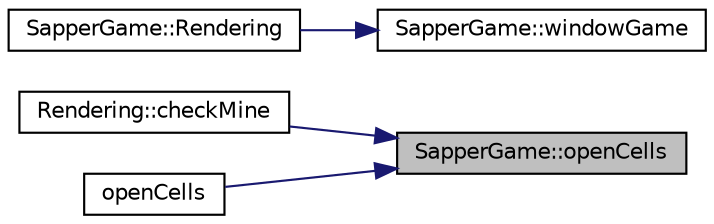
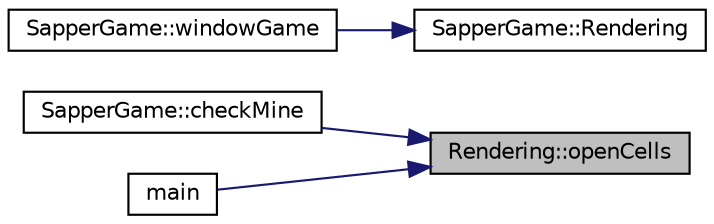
(328, 30) -> (364, 30)
(154, 112) -> (173, 112)
(542, 153) -> (560, 153)
(154, 194) -> (173, 194)
